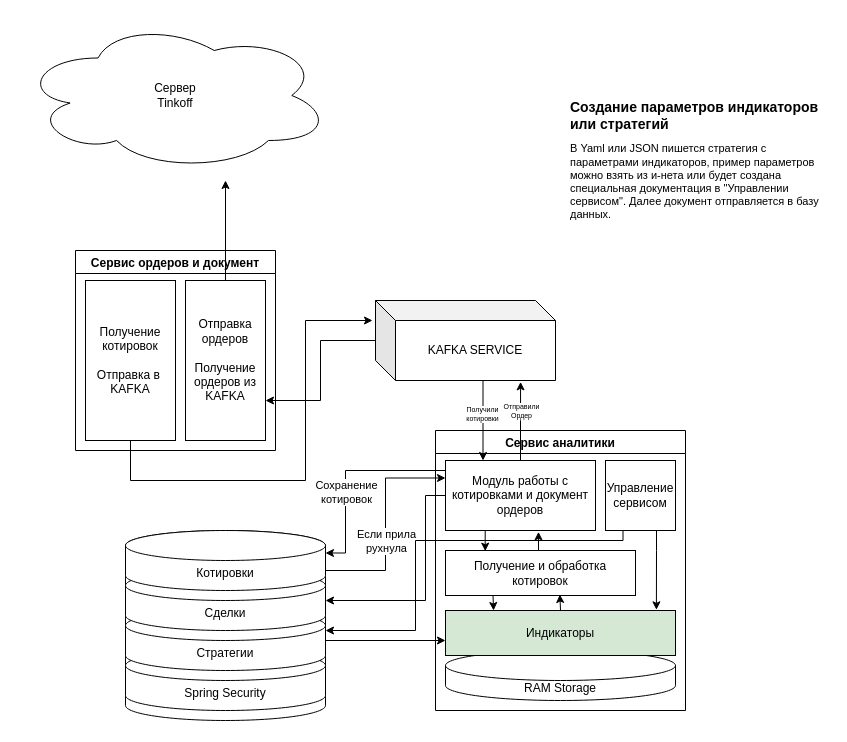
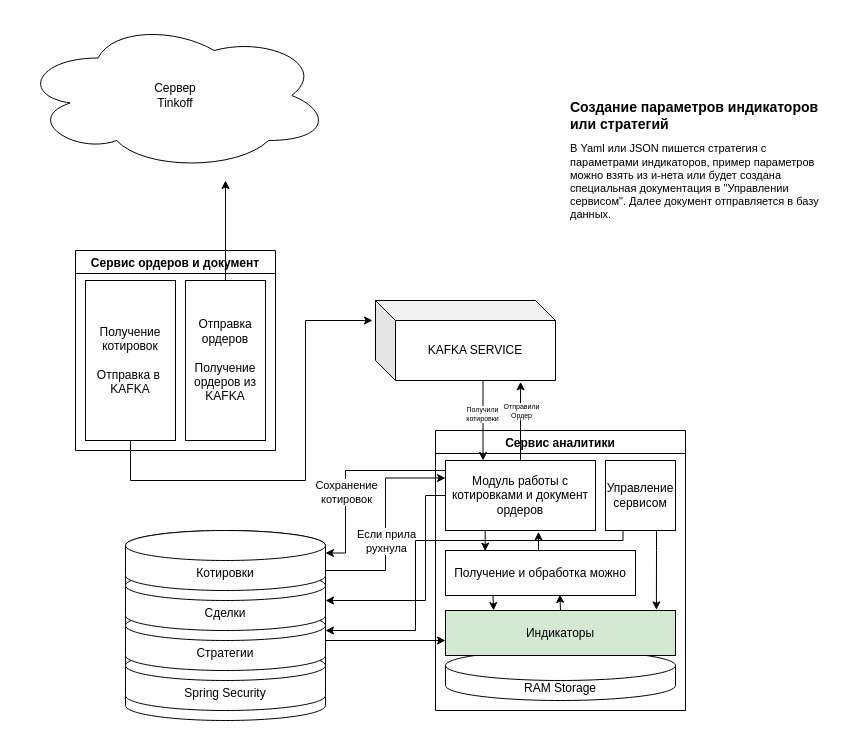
(321, 367) -> none
(541, 574) -> (541, 574)
